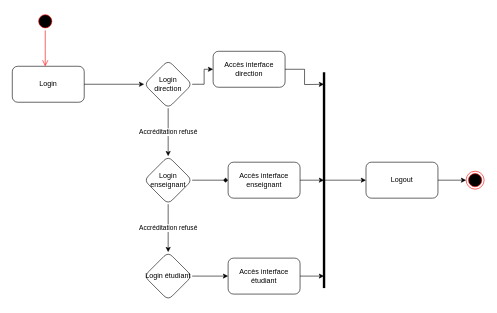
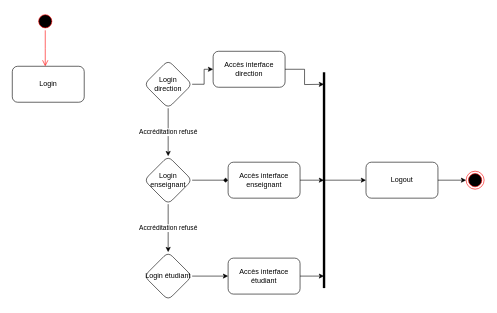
(138, 84) -> none
